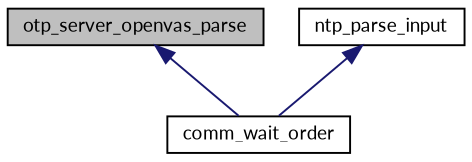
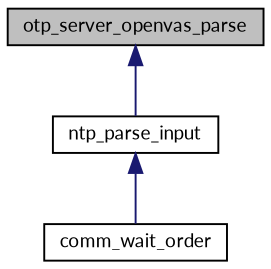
(204, 87) -> (136, 91)
